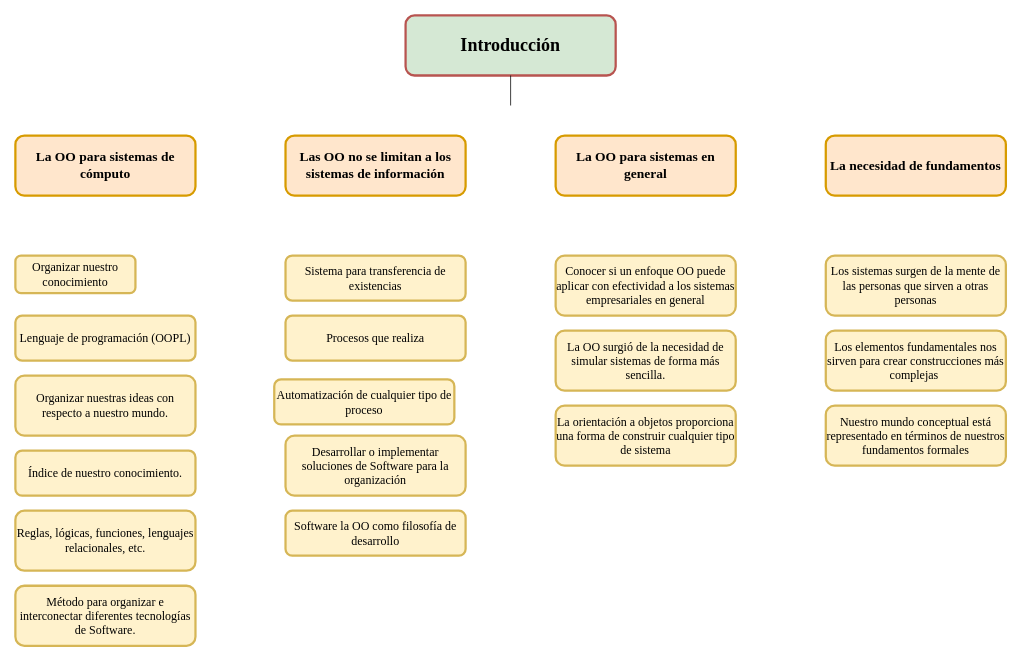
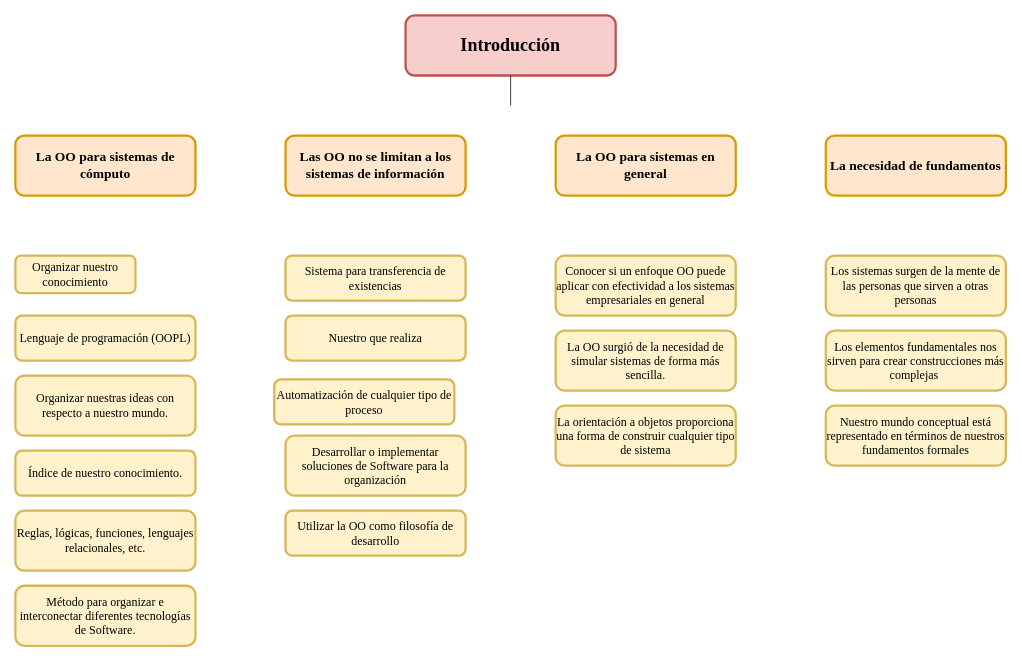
(510, 45) -> (510, 45)
(375, 338) -> (375, 338)
(375, 533) -> (375, 533)
